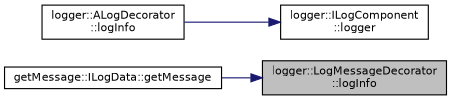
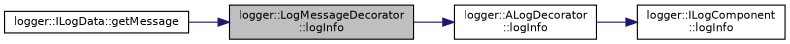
(354, 22) -> (711, 22)
none -> (428, 22)
(113, 78) -> (97, 22)
